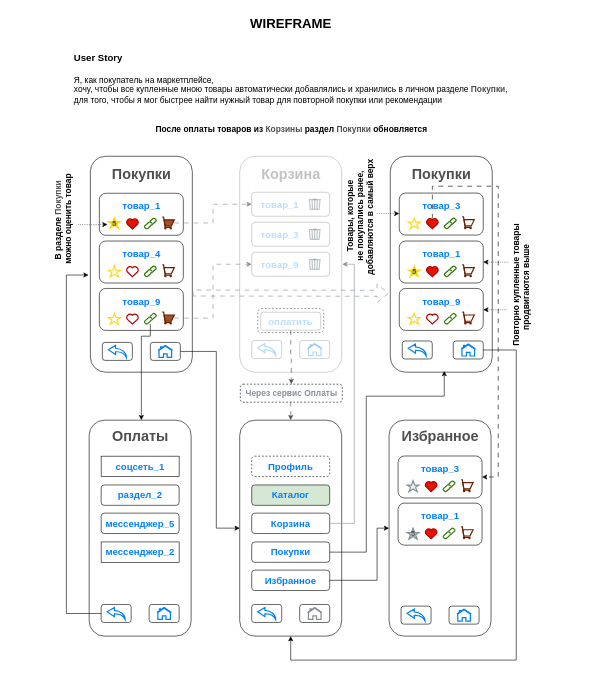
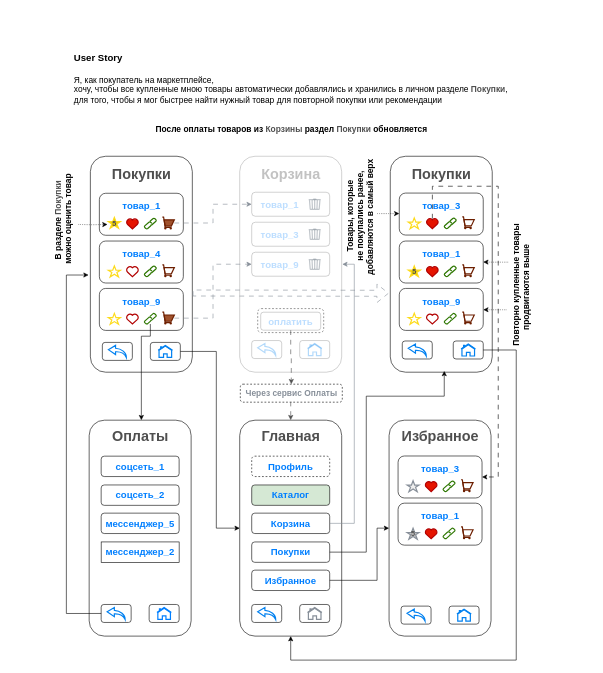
(291, 24) -> none
none -> (291, 437)
(140, 467) -> (140, 467)
(140, 495) -> (140, 495)
